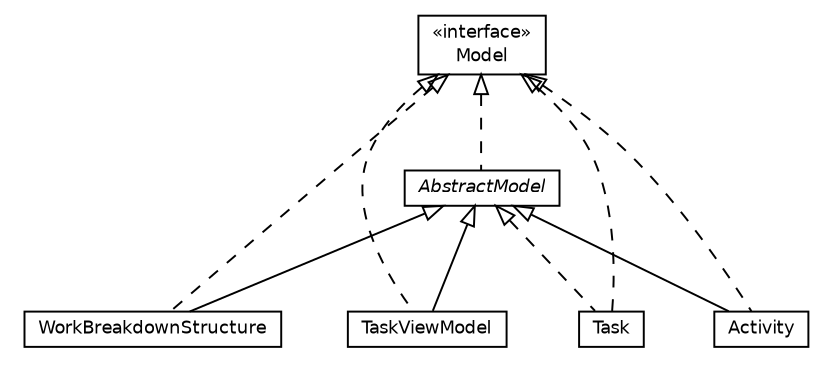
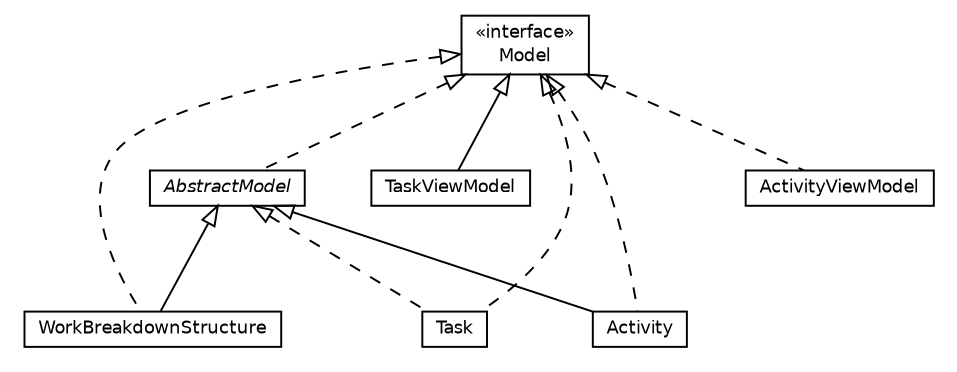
none -> (840, 188)
(363, 195) -> (479, 131)
(450, 268) -> none
